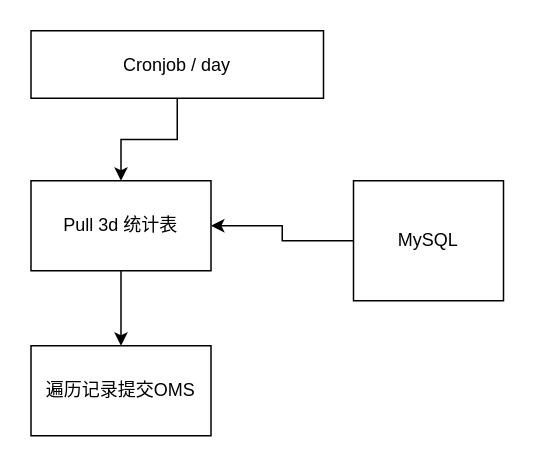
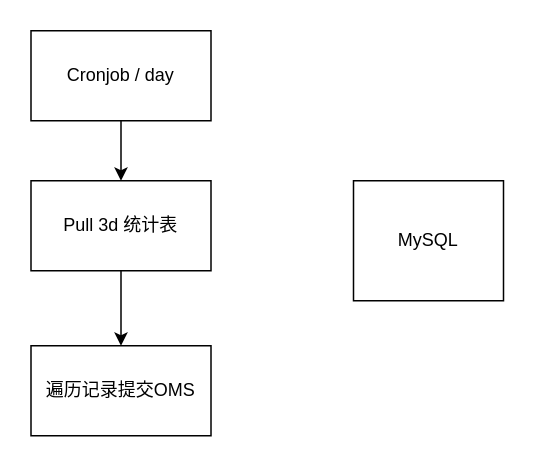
(177, 65) -> (121, 76)
(282, 239) -> none
